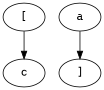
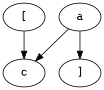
none -> (55, 42)
